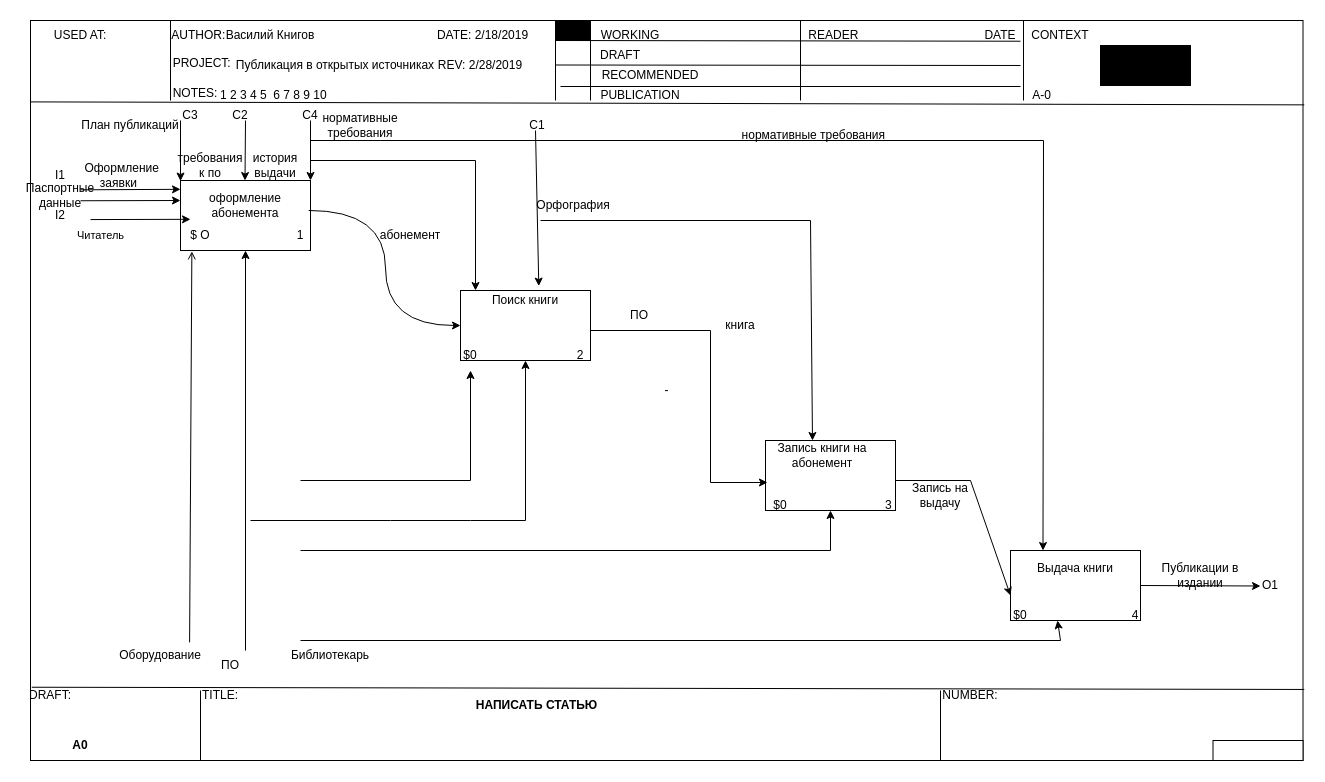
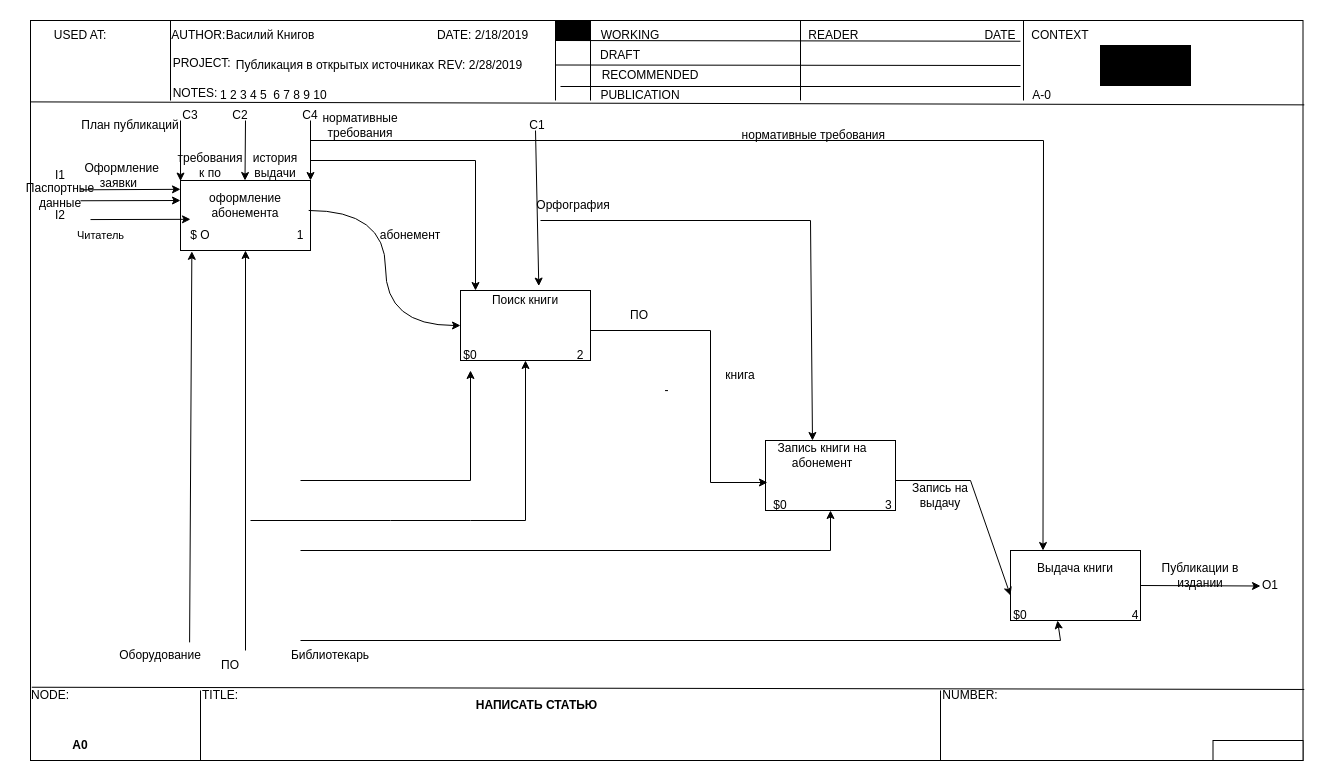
(192, 258) -> (192, 260)
(741, 326) -> (741, 376)
(51, 696) -> (51, 696)
